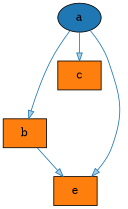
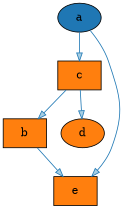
(47, 69) -> (55, 102)
none -> (83, 133)
